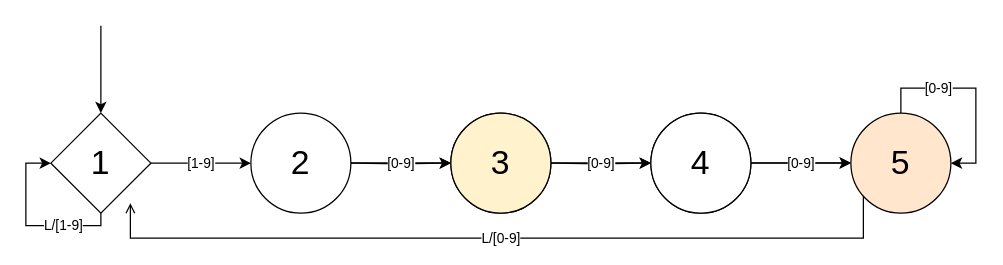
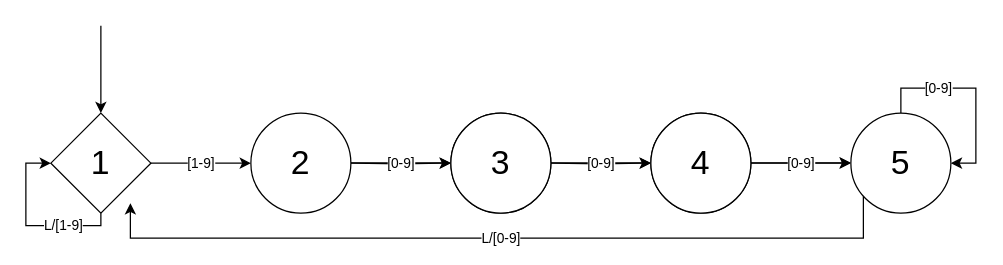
(501, 163) -> (501, 163)
(901, 163) -> (901, 163)
(130, 210) -> (130, 213)
